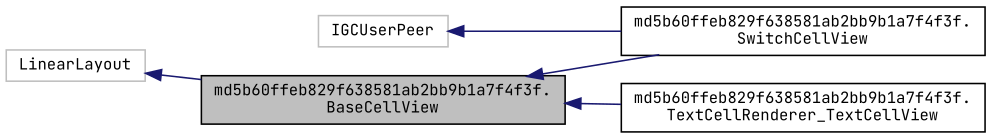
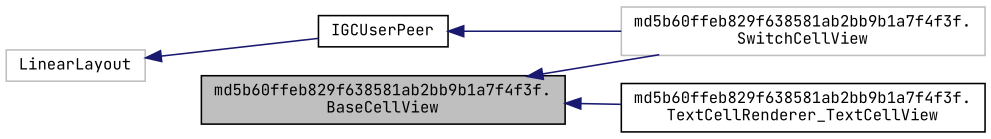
(383, 31) -> (383, 31)
(803, 31) -> (803, 31)
(181, 77) -> (240, 47)
